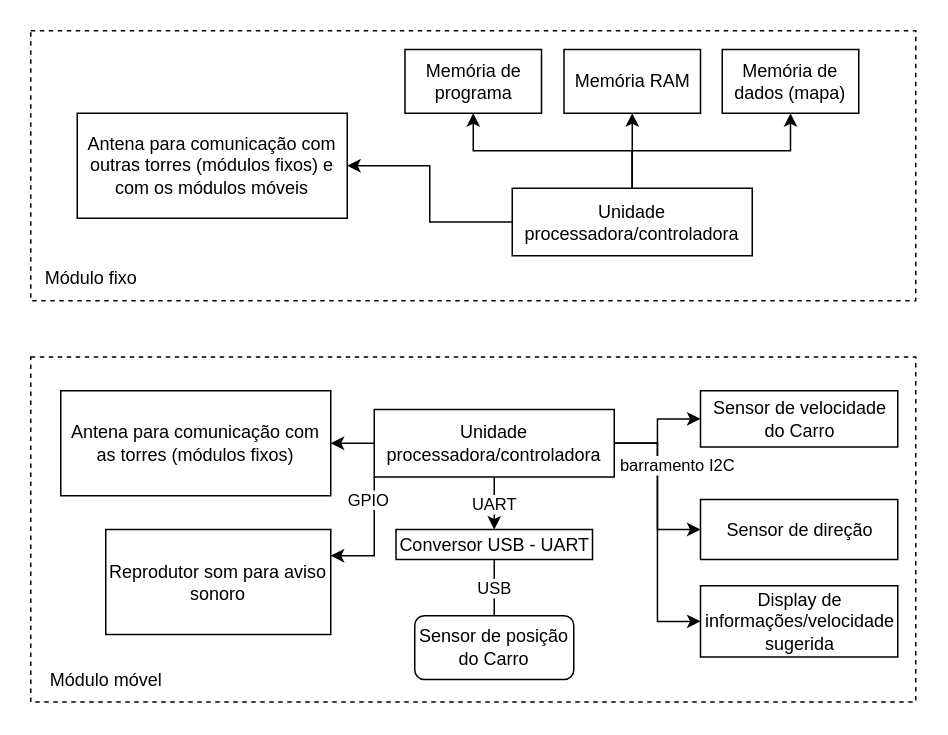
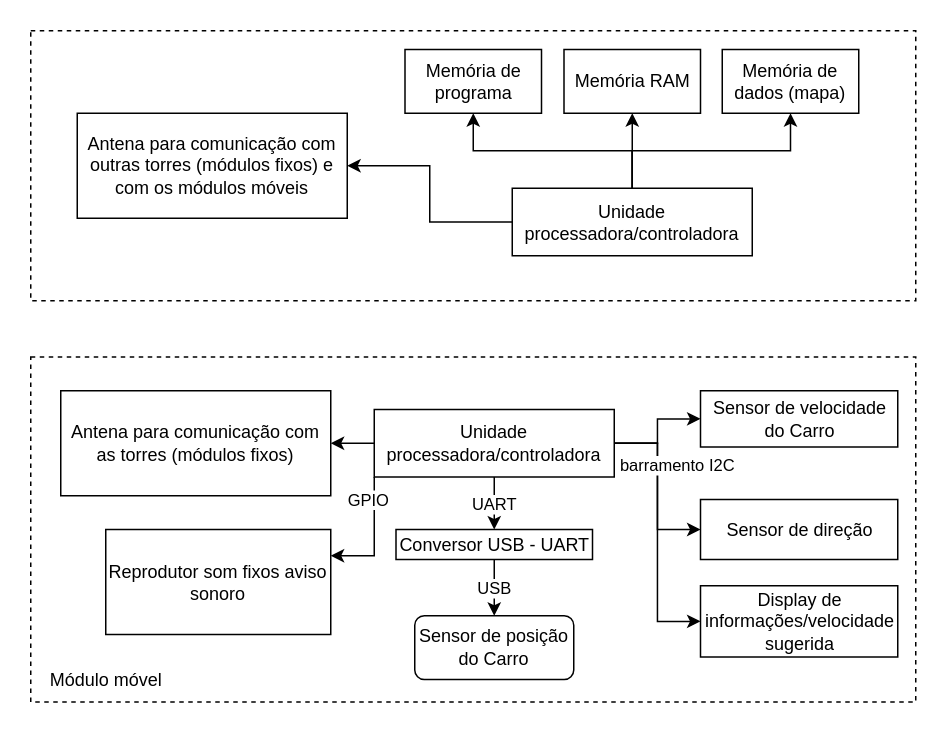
(91, 278) -> none
(218, 583) -> (218, 583)
(494, 608) -> (494, 604)
